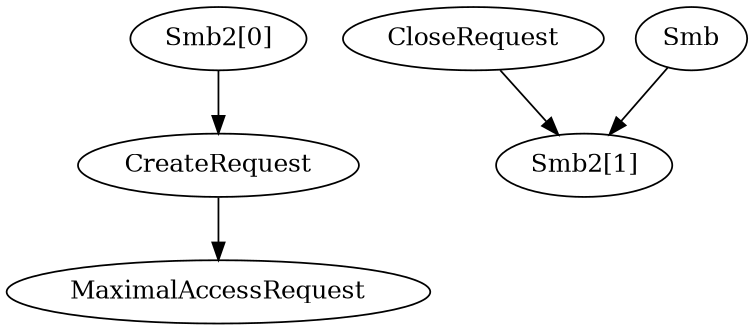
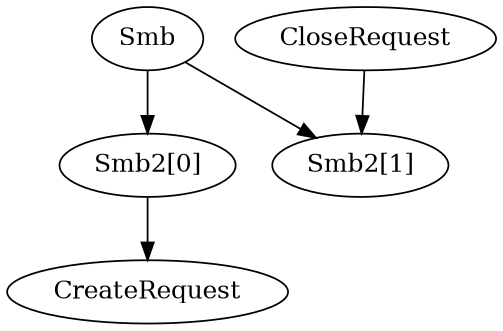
none -> (148, 93)
(218, 292) -> none
